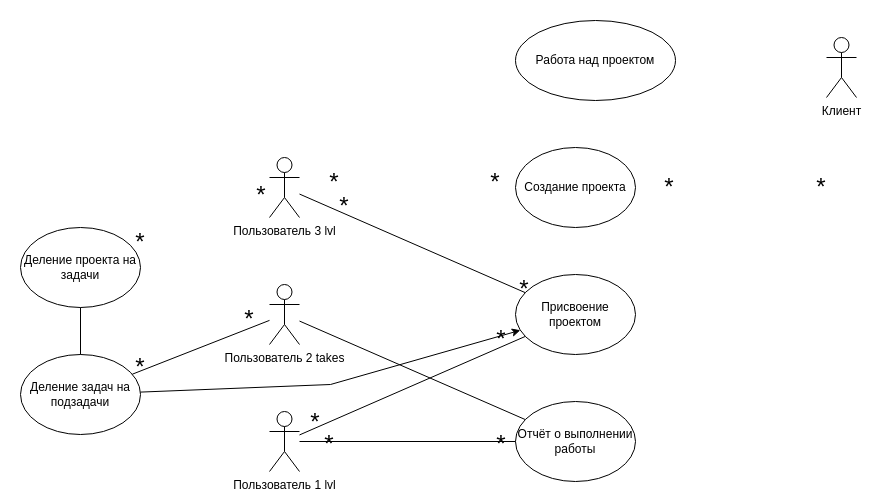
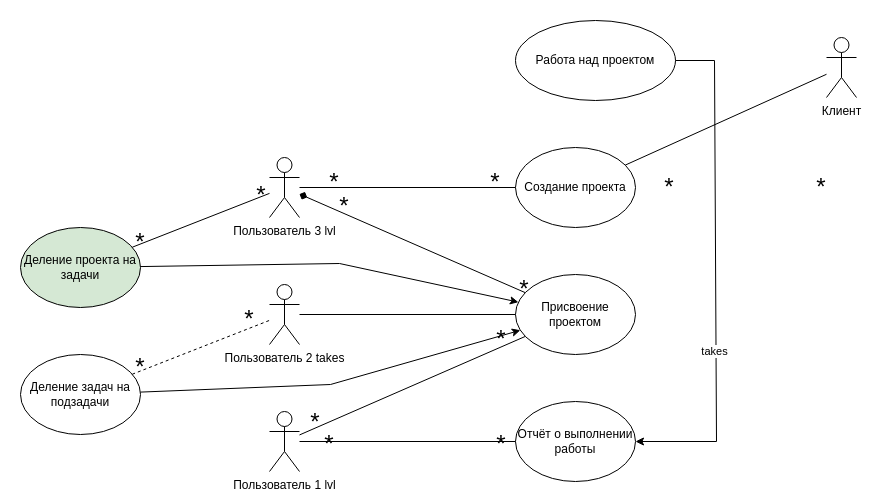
none -> (726, 120)
none -> (408, 188)
(304, 196) -> (307, 198)
none -> (327, 264)
(81, 268) -> (81, 268)
none -> (716, 269)
(81, 331) -> (200, 220)
(199, 348) -> (199, 348)
(412, 370) -> (408, 315)
